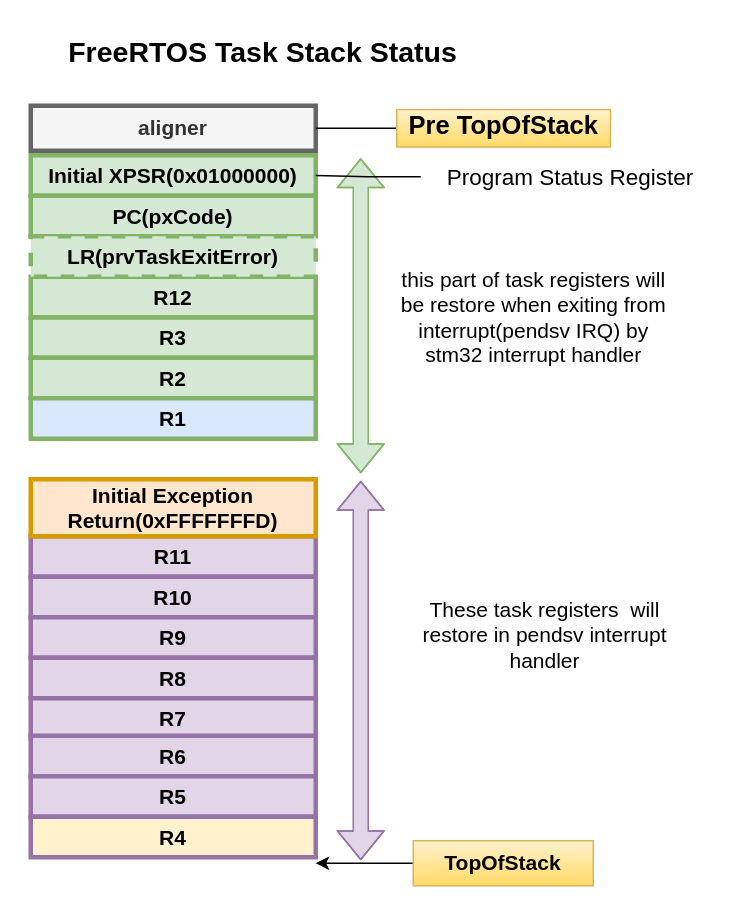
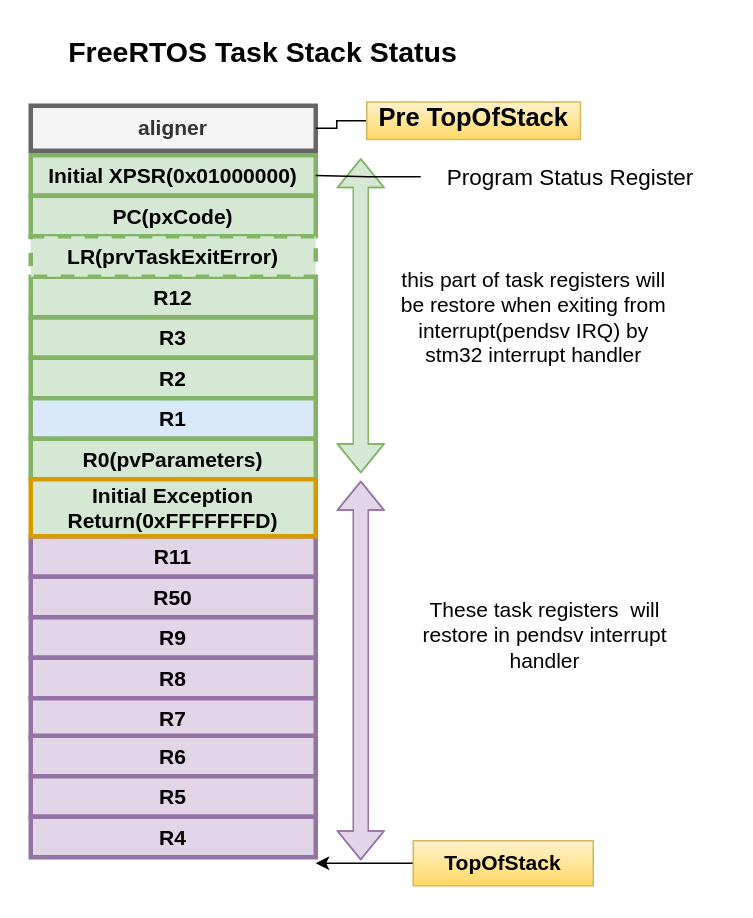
(504, 128) -> (474, 121)
none -> (173, 459)
(173, 508) -> (173, 508)
(173, 598) -> (173, 598)
(173, 837) -> (173, 837)
